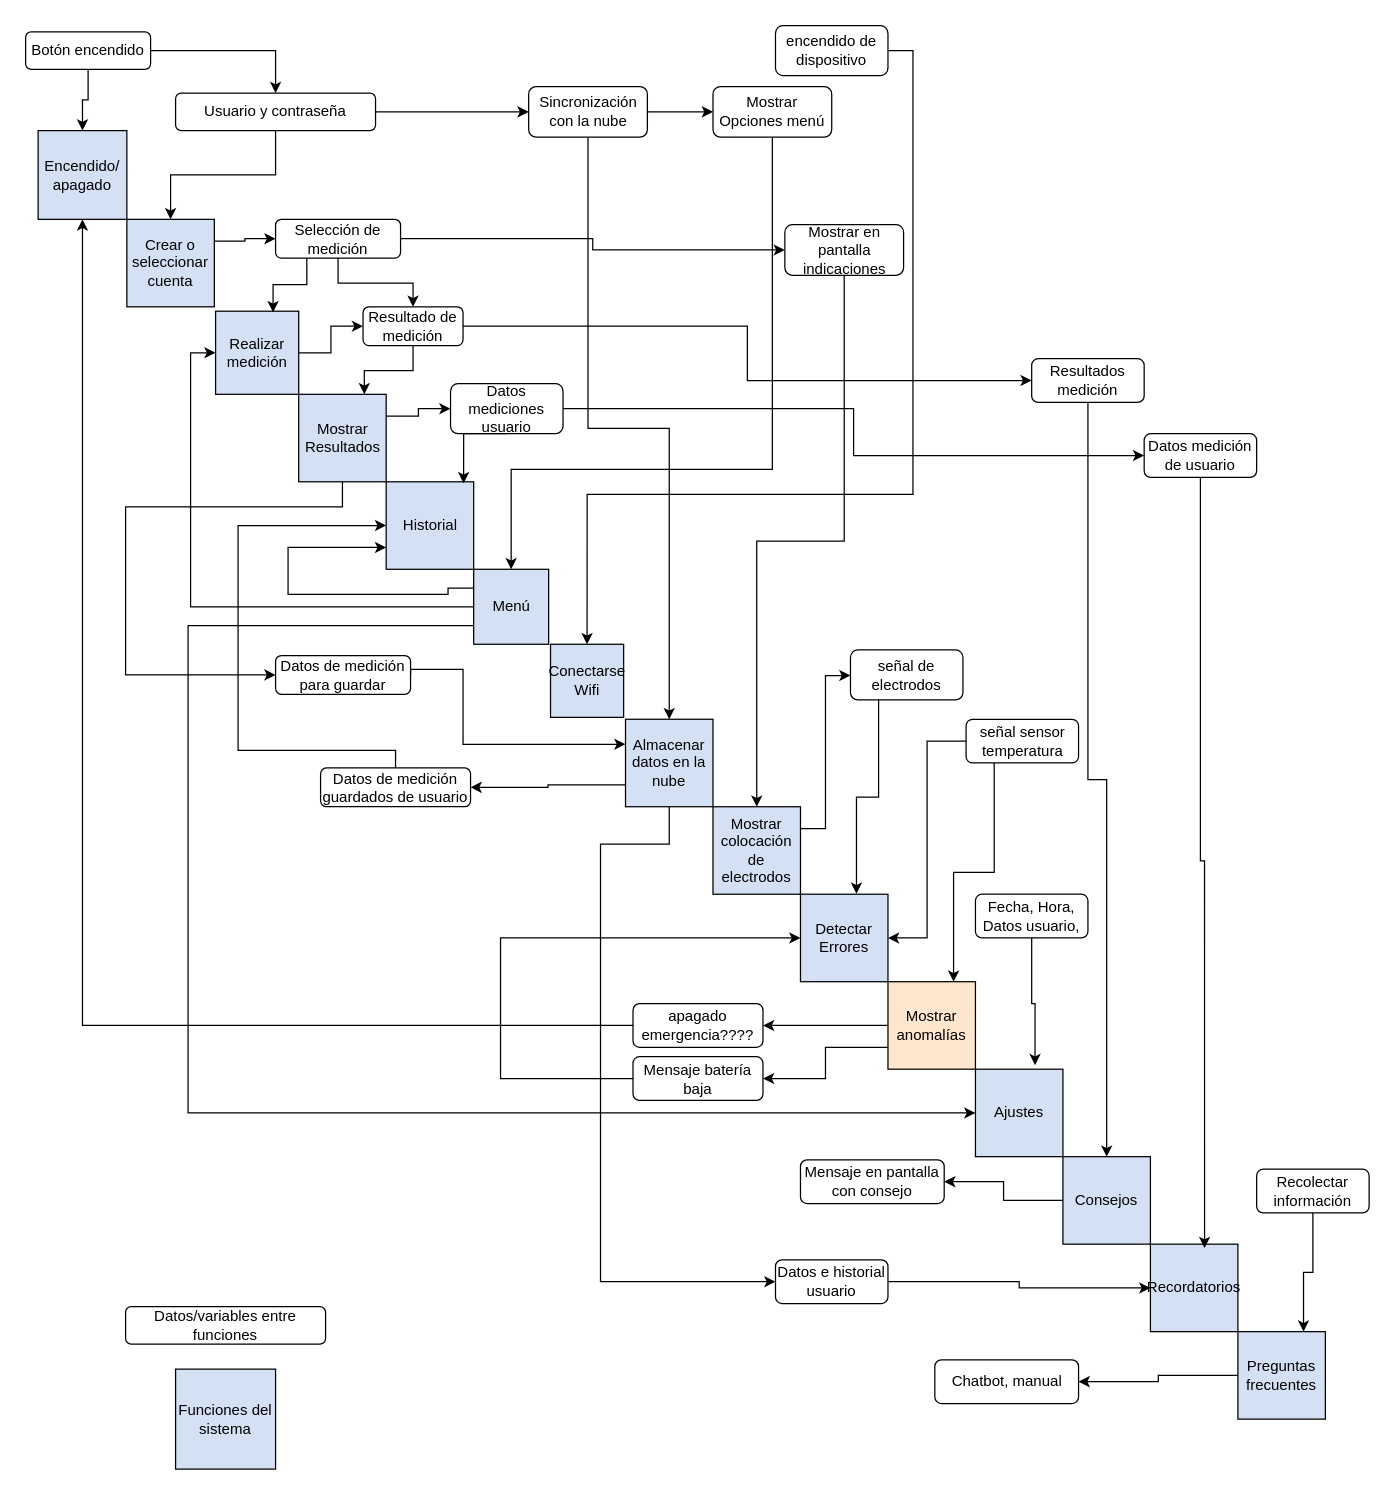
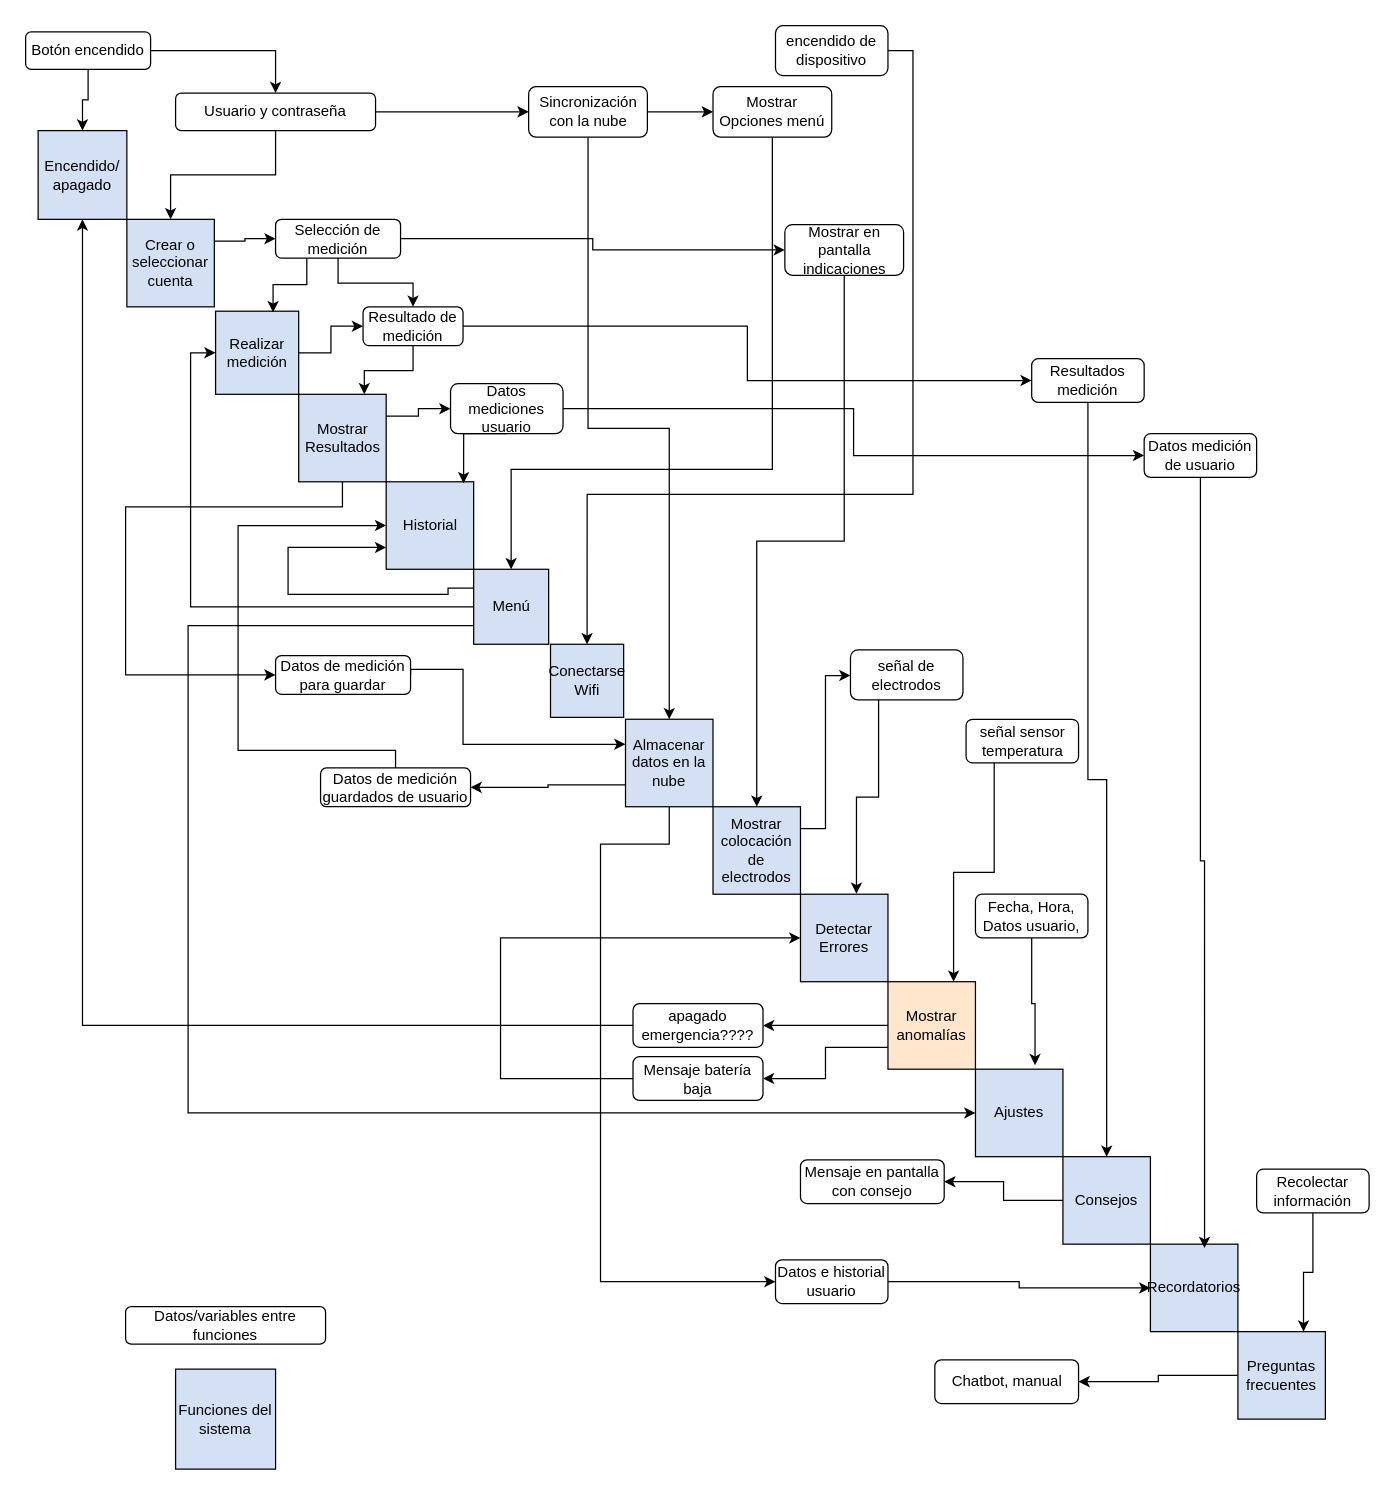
(927, 836) -> none
